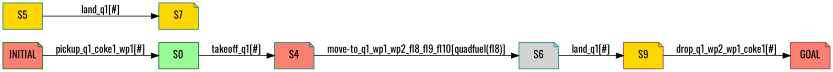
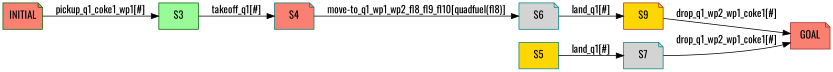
(179, 16) -> (643, 56)
none -> (723, 53)
(179, 56) -> (179, 16)
